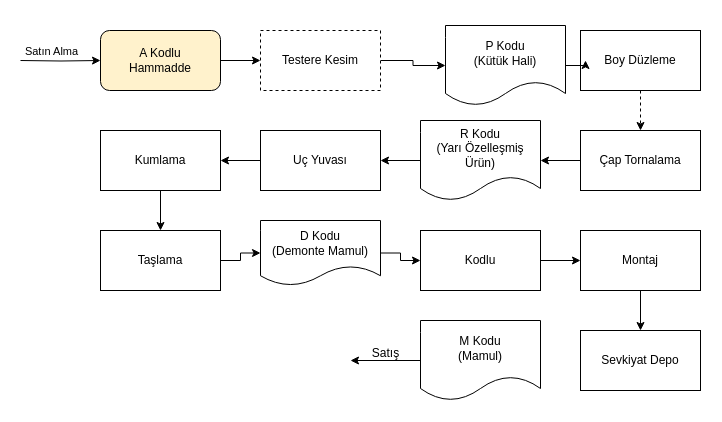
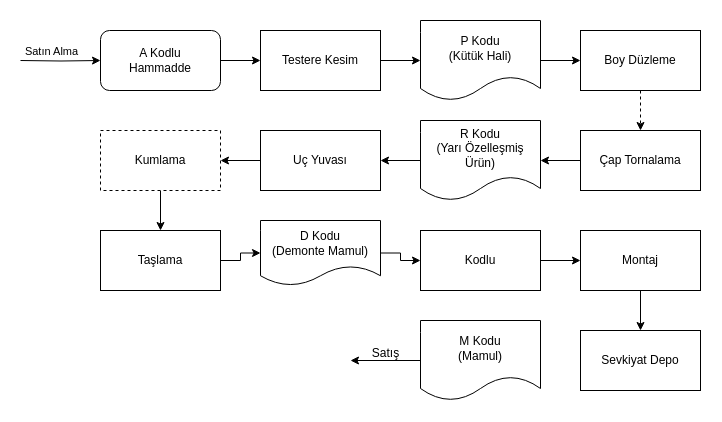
(161, 61) -> (161, 61)
(321, 61) -> (321, 61)
(506, 66) -> (481, 61)
(161, 161) -> (161, 161)
